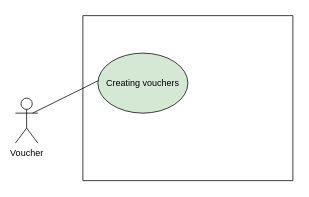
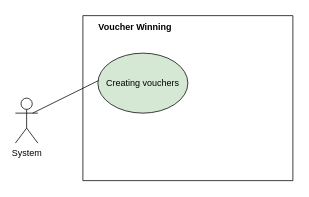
none -> (135, 27)
(27, 154) -> (27, 154)
